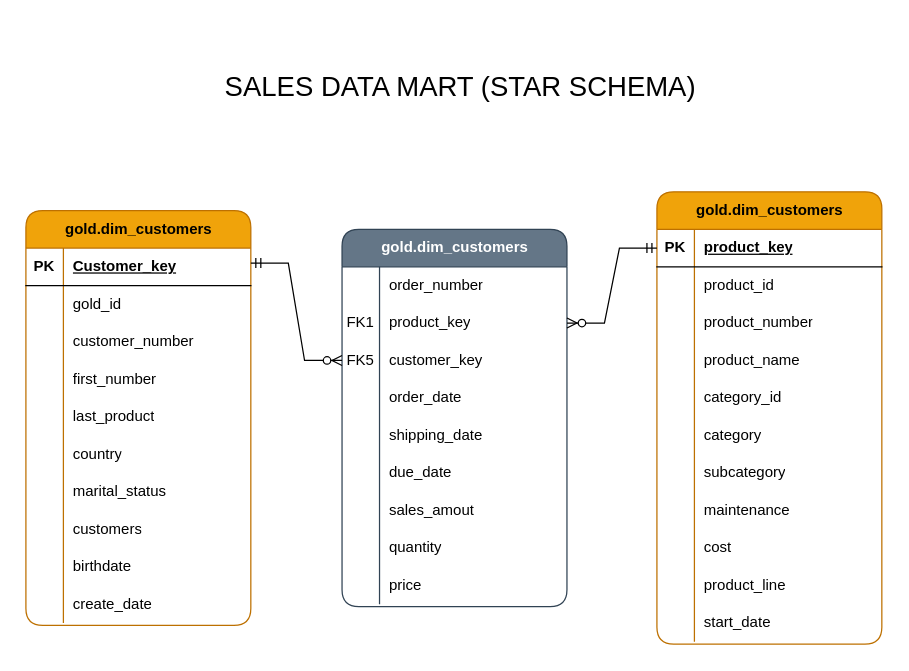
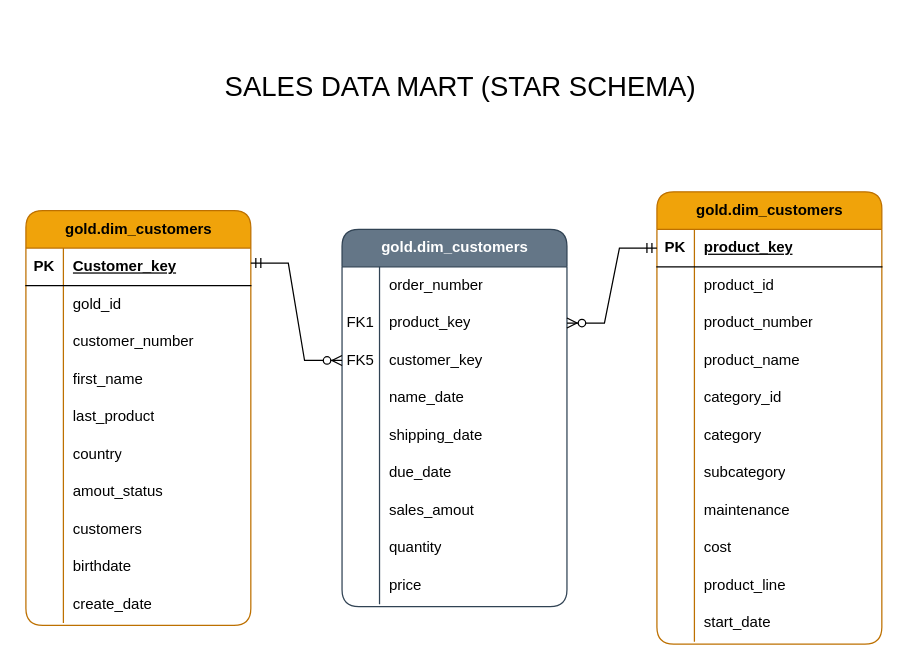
(122, 379) -> (113, 379)
(431, 398) -> (427, 398)
(128, 492) -> (124, 492)
